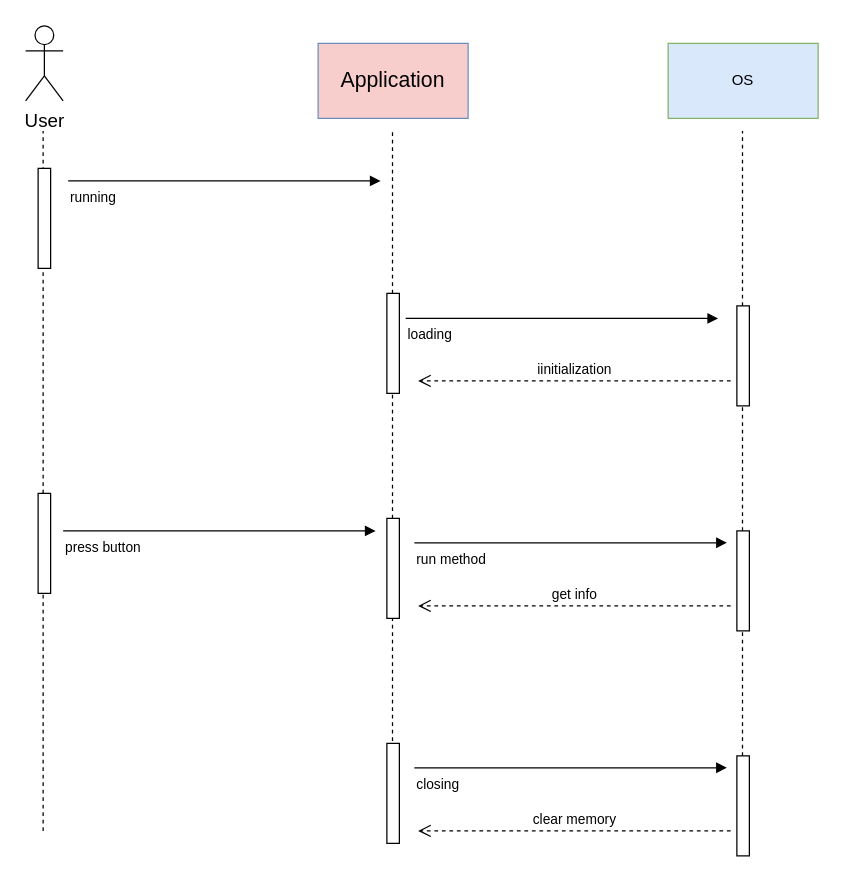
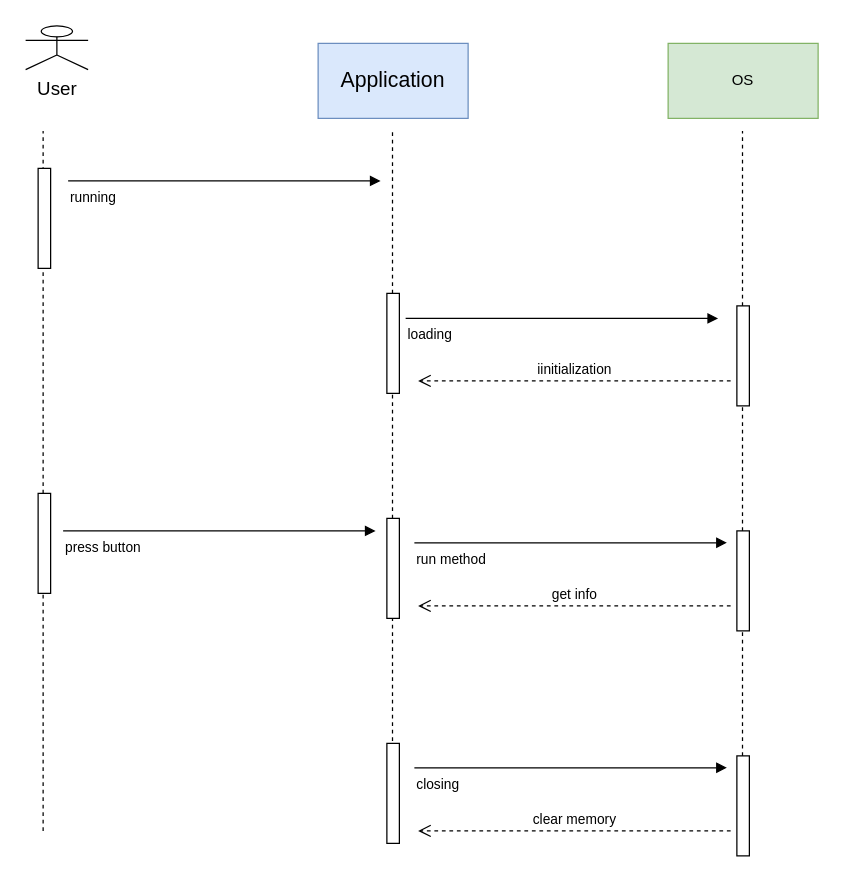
(44, 63) -> (57, 48)
(393, 81) -> (393, 81)
(743, 81) -> (743, 81)
